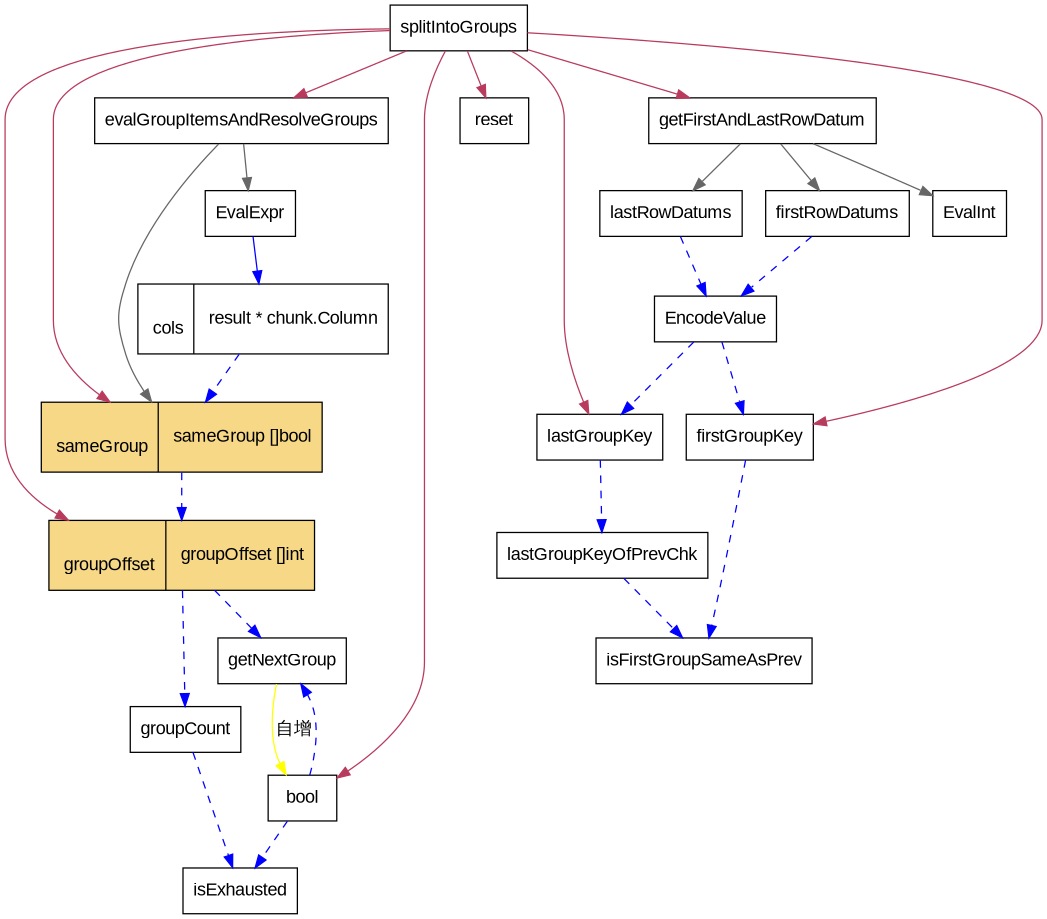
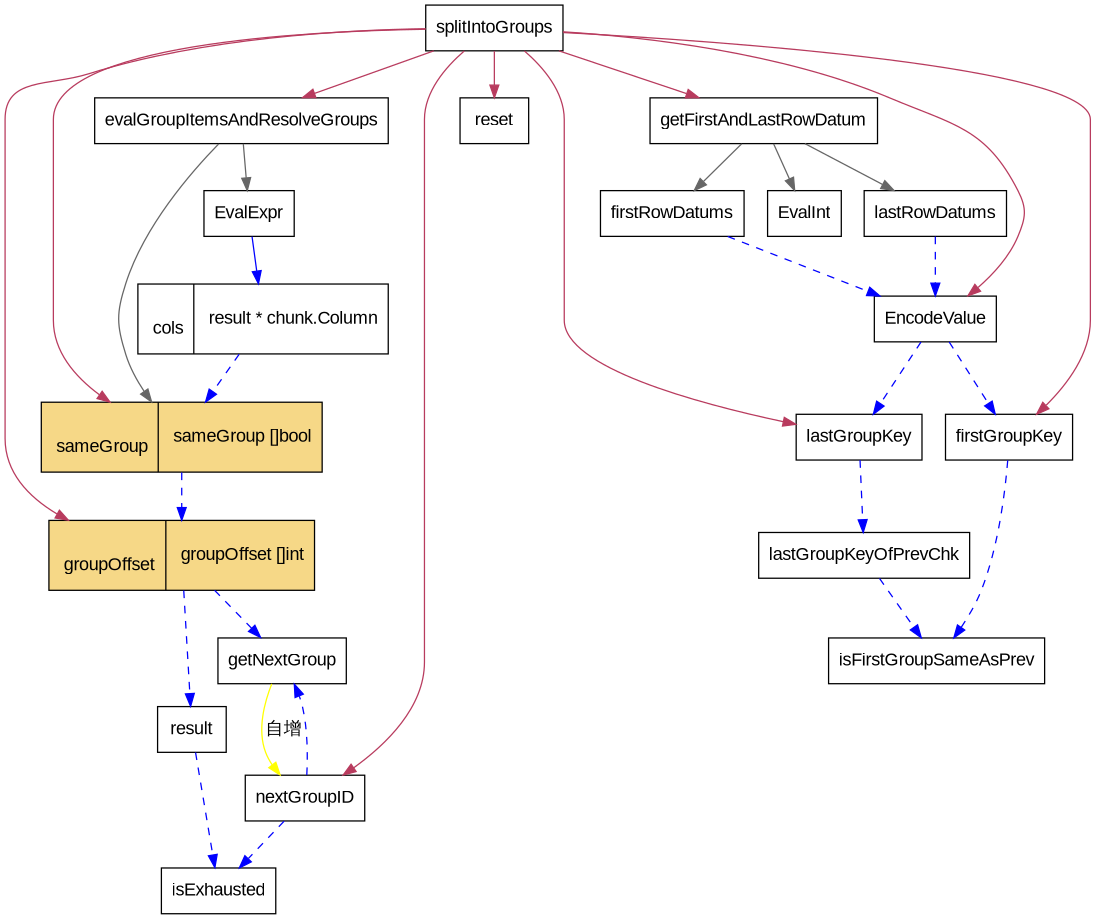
none -> (863, 88)
(186, 729) -> (192, 729)
(302, 798) -> (305, 798)
